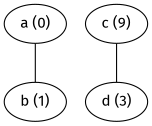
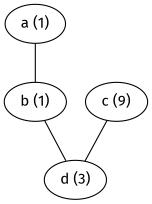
(35, 24) -> (35, 24)
none -> (55, 141)
